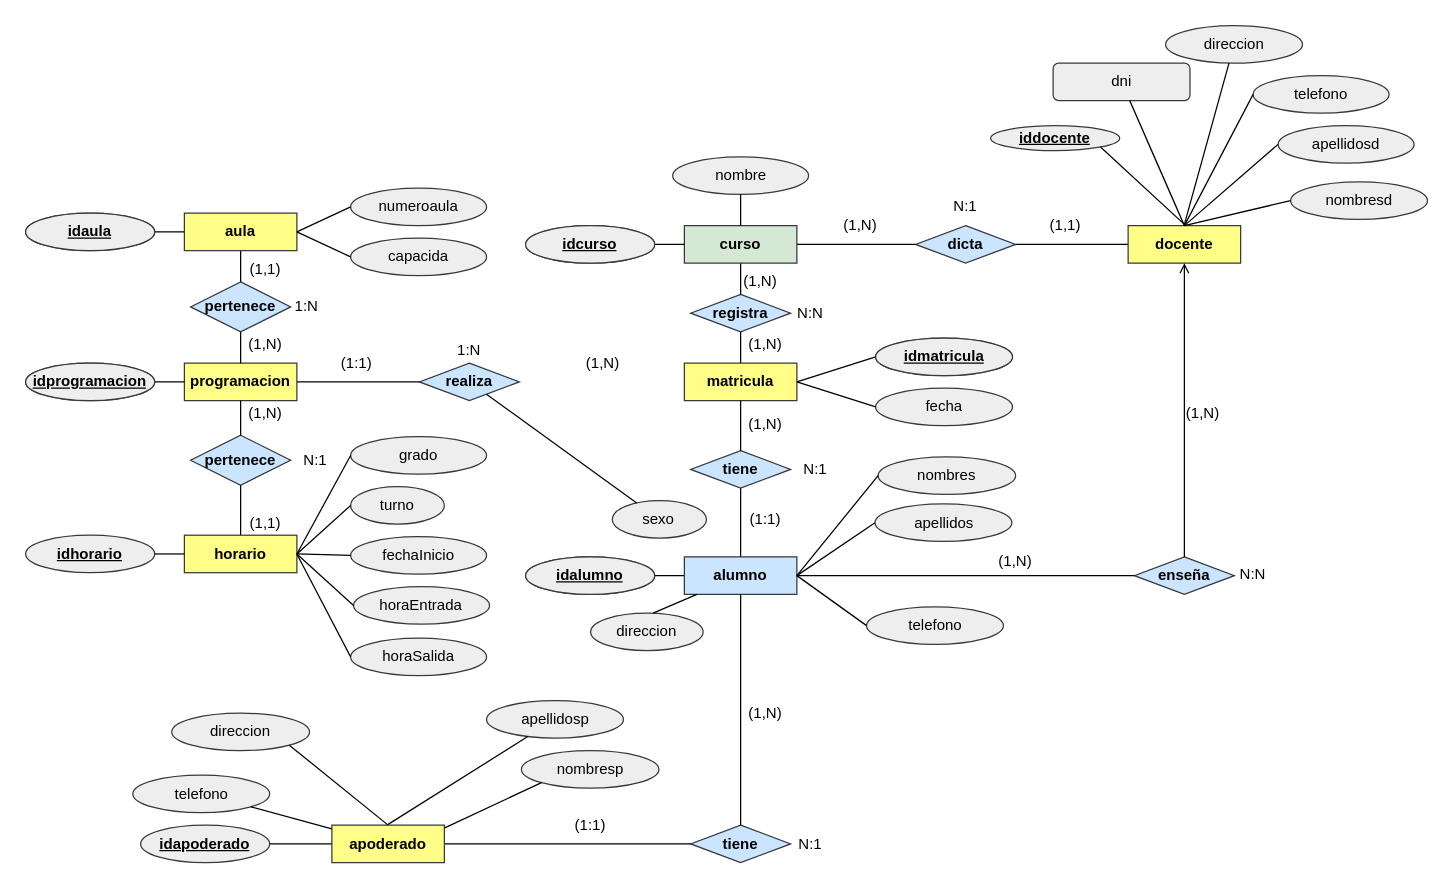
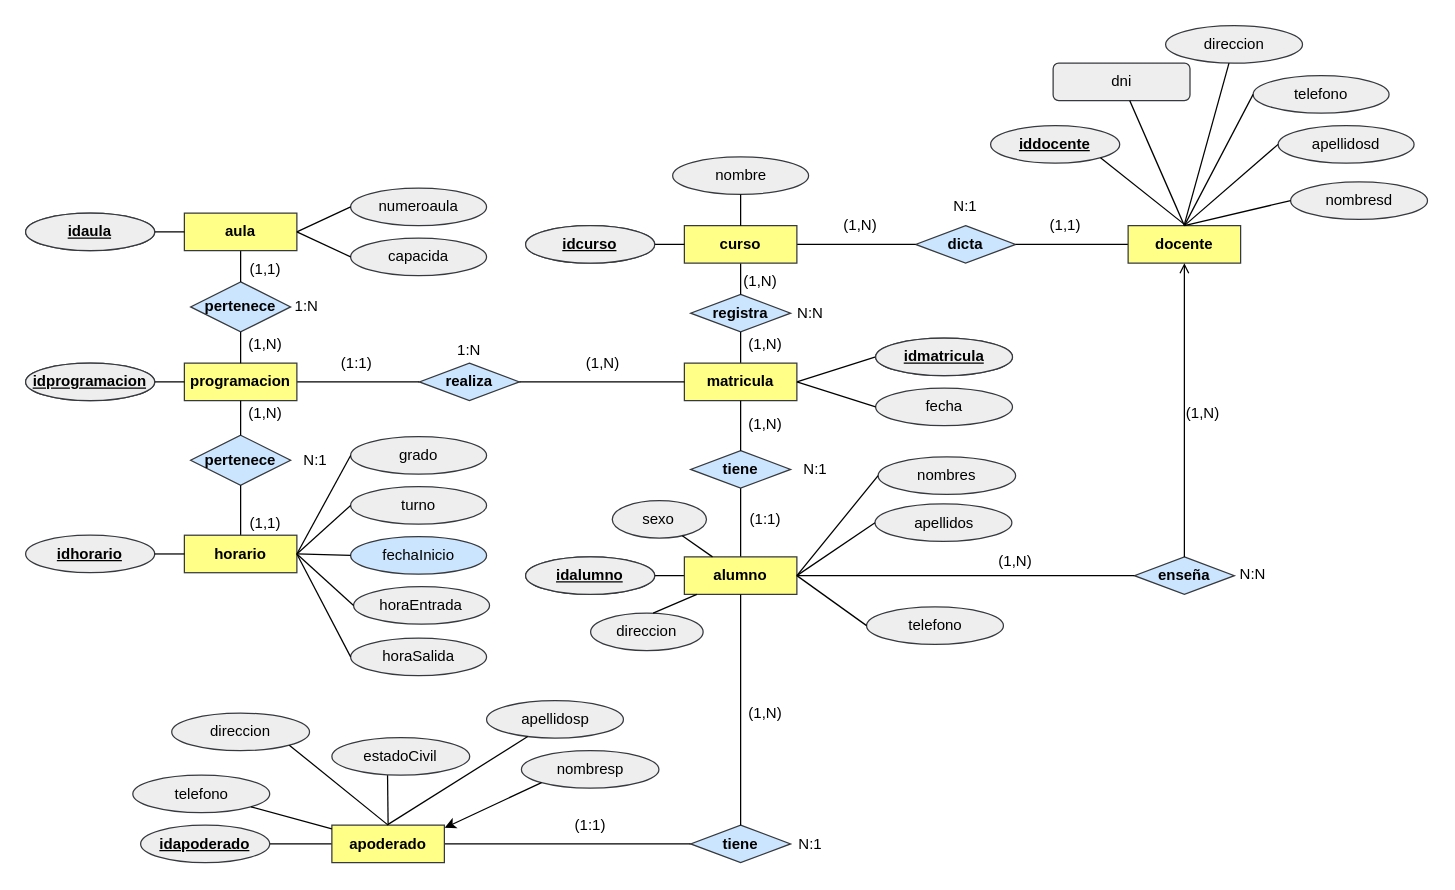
(1055, 138) -> (1055, 144)
(741, 244) -> (741, 244)
none -> (602, 382)
(562, 449) -> (697, 546)
(398, 505) -> (419, 505)
(419, 555) -> (419, 555)
(741, 576) -> (741, 576)
none -> (401, 756)
none -> (388, 799)
(450, 825) -> (454, 824)
